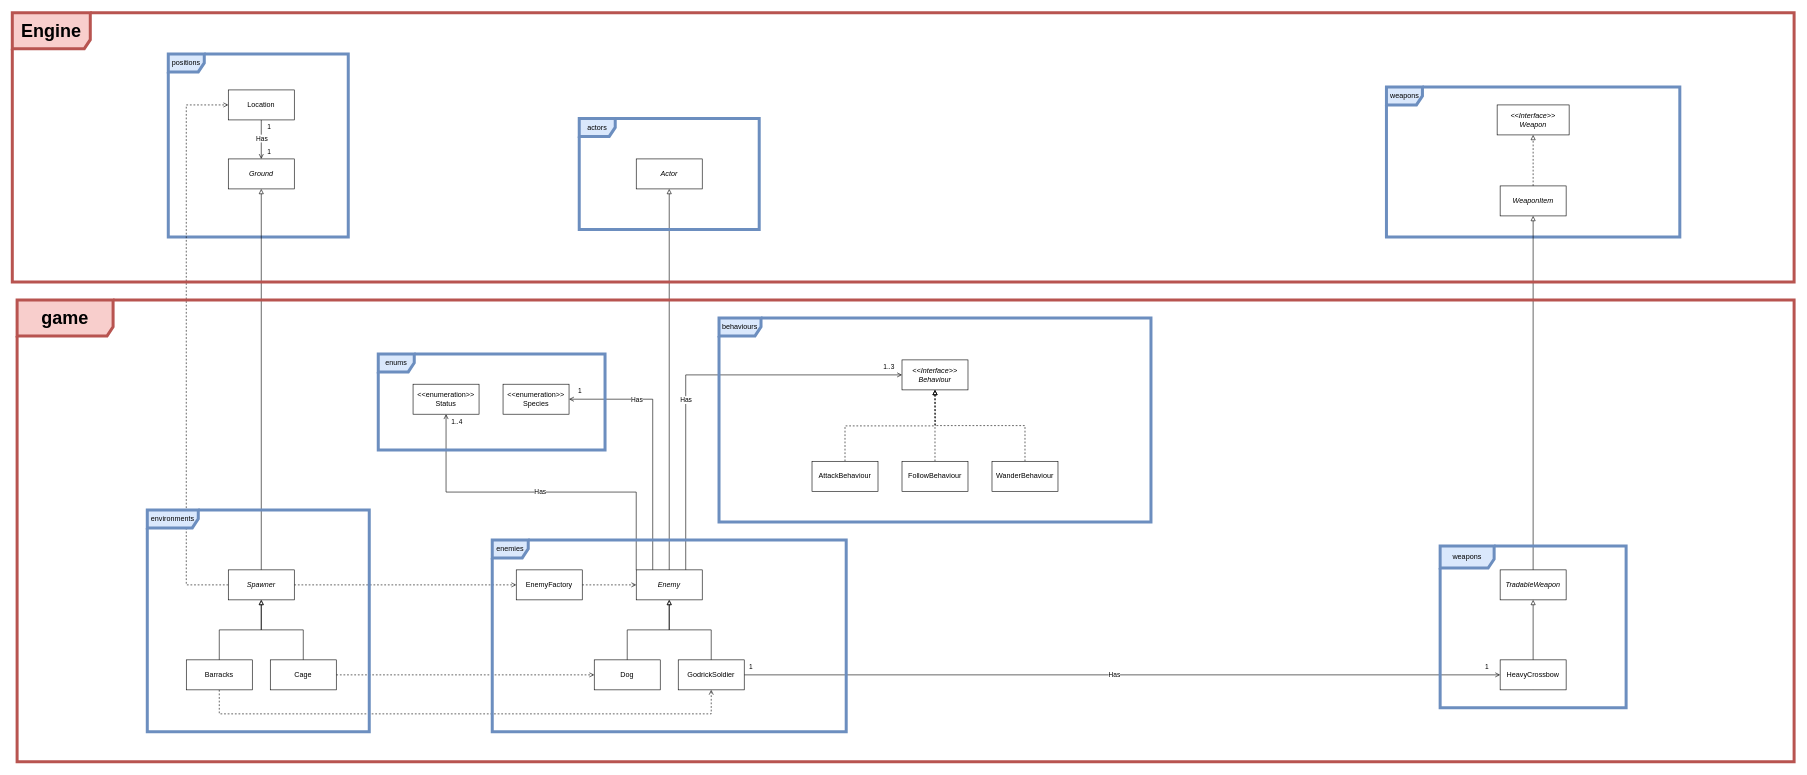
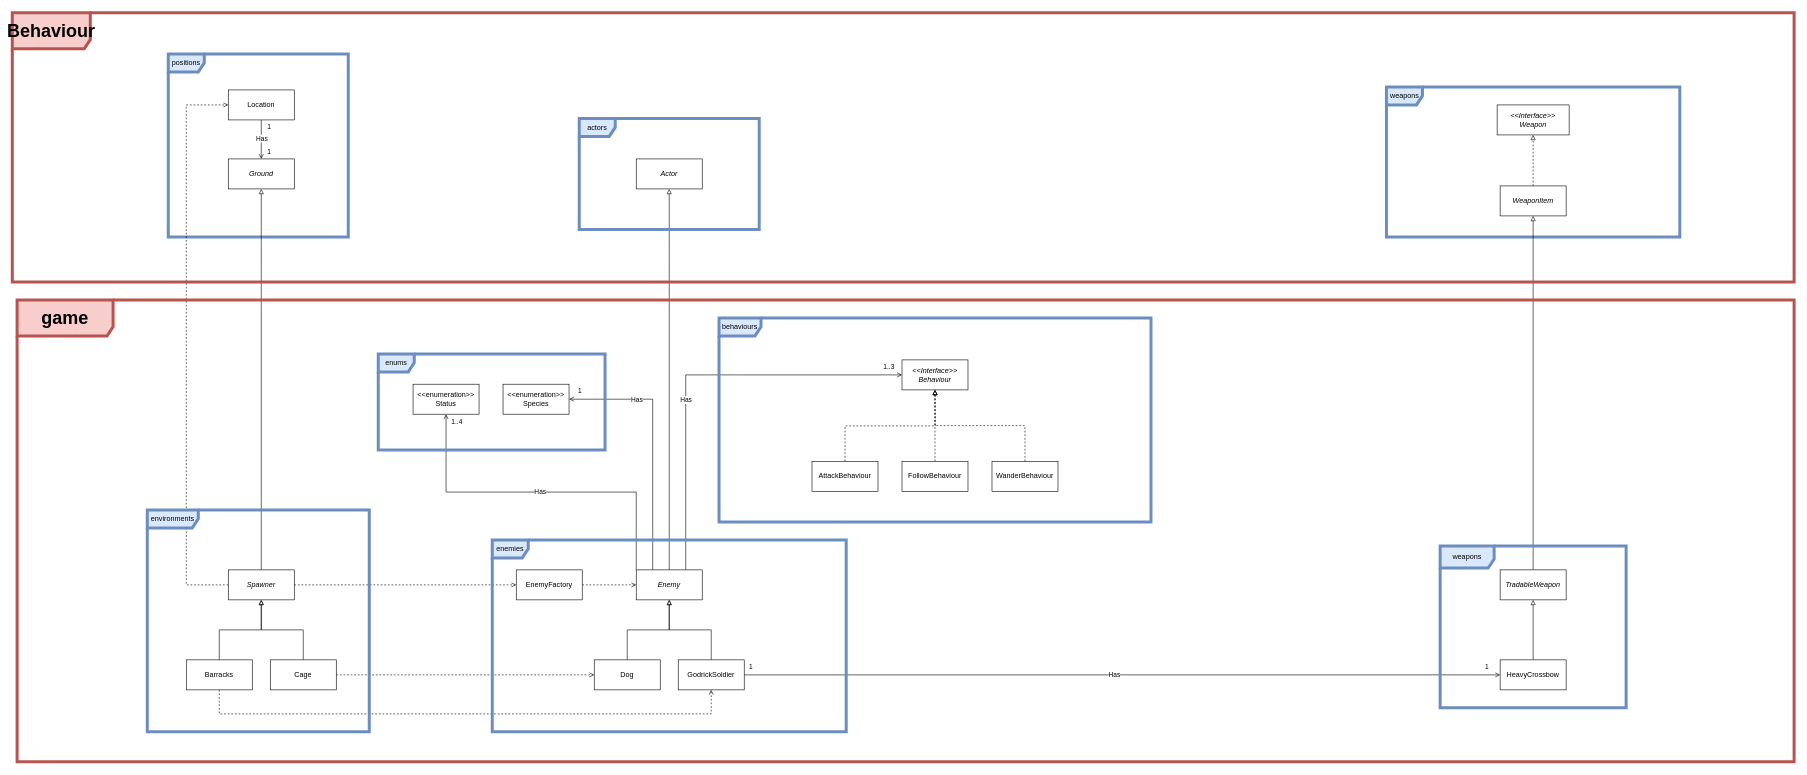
(51, 30) -> (51, 30)
